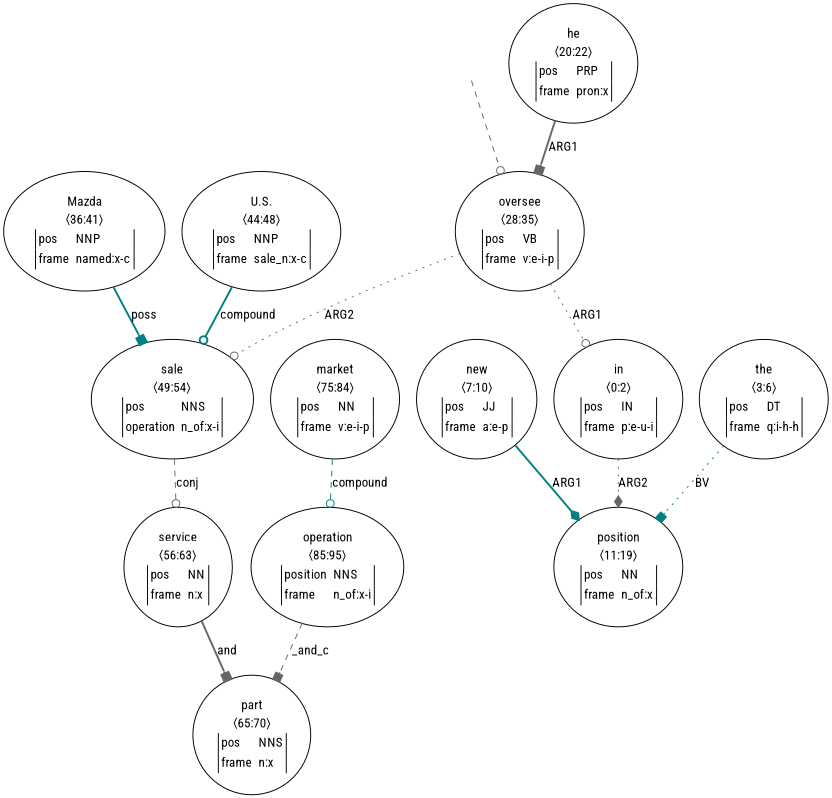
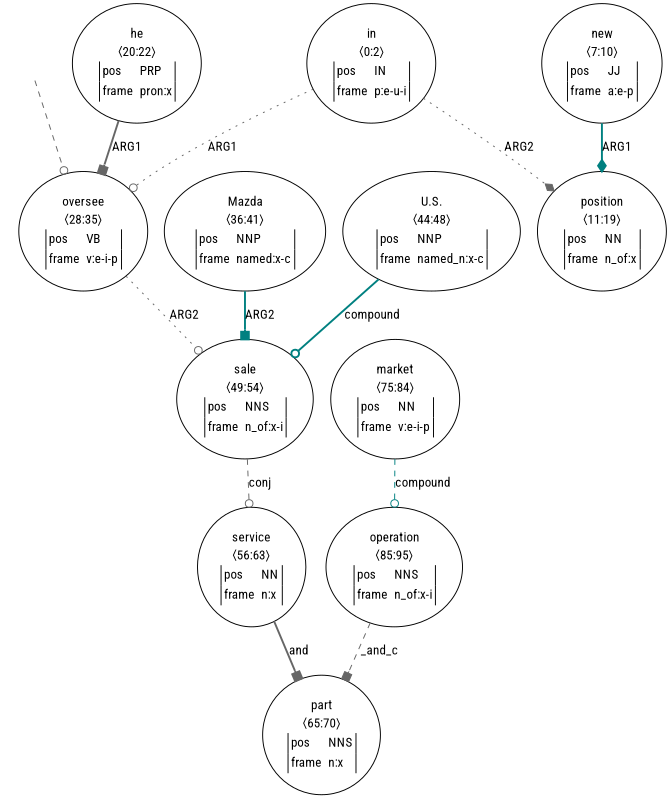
(281, 259) -> (451, 259)
(567, 312) -> (223, 133)
(145, 315) -> (260, 315)
(764, 399) -> none
(150, 427) -> (223, 427)
(306, 575) -> (367, 575)
